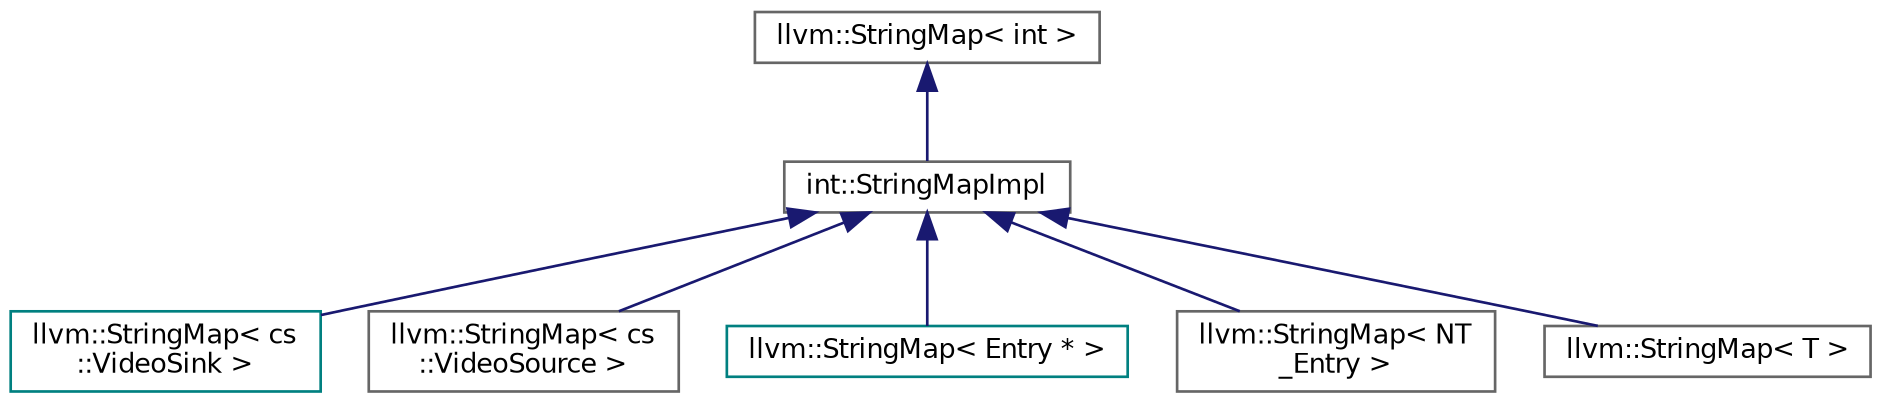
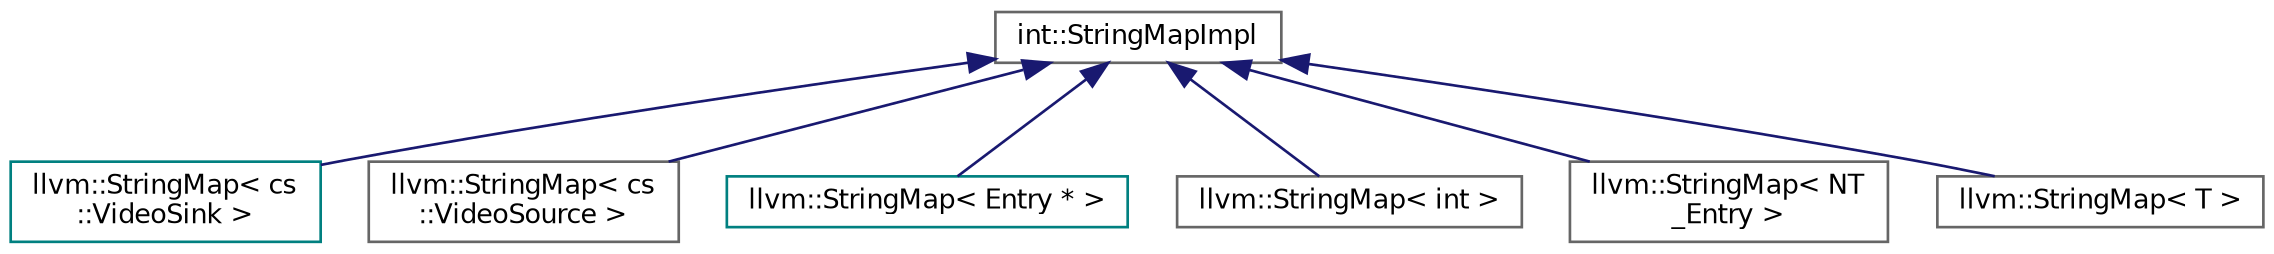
(927, 126) -> (1255, 128)
